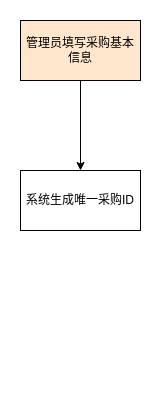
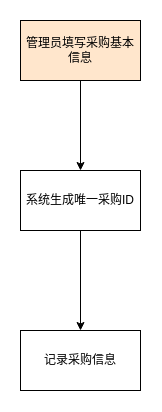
none -> (81, 277)
none -> (81, 361)
